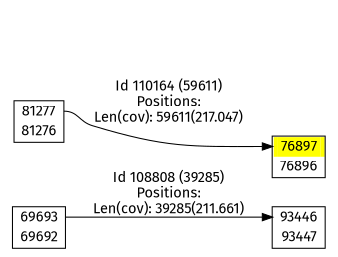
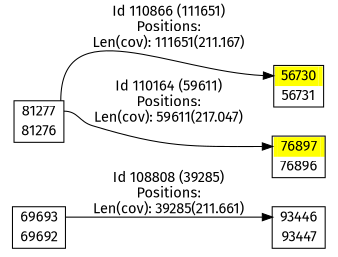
none -> (299, 86)
